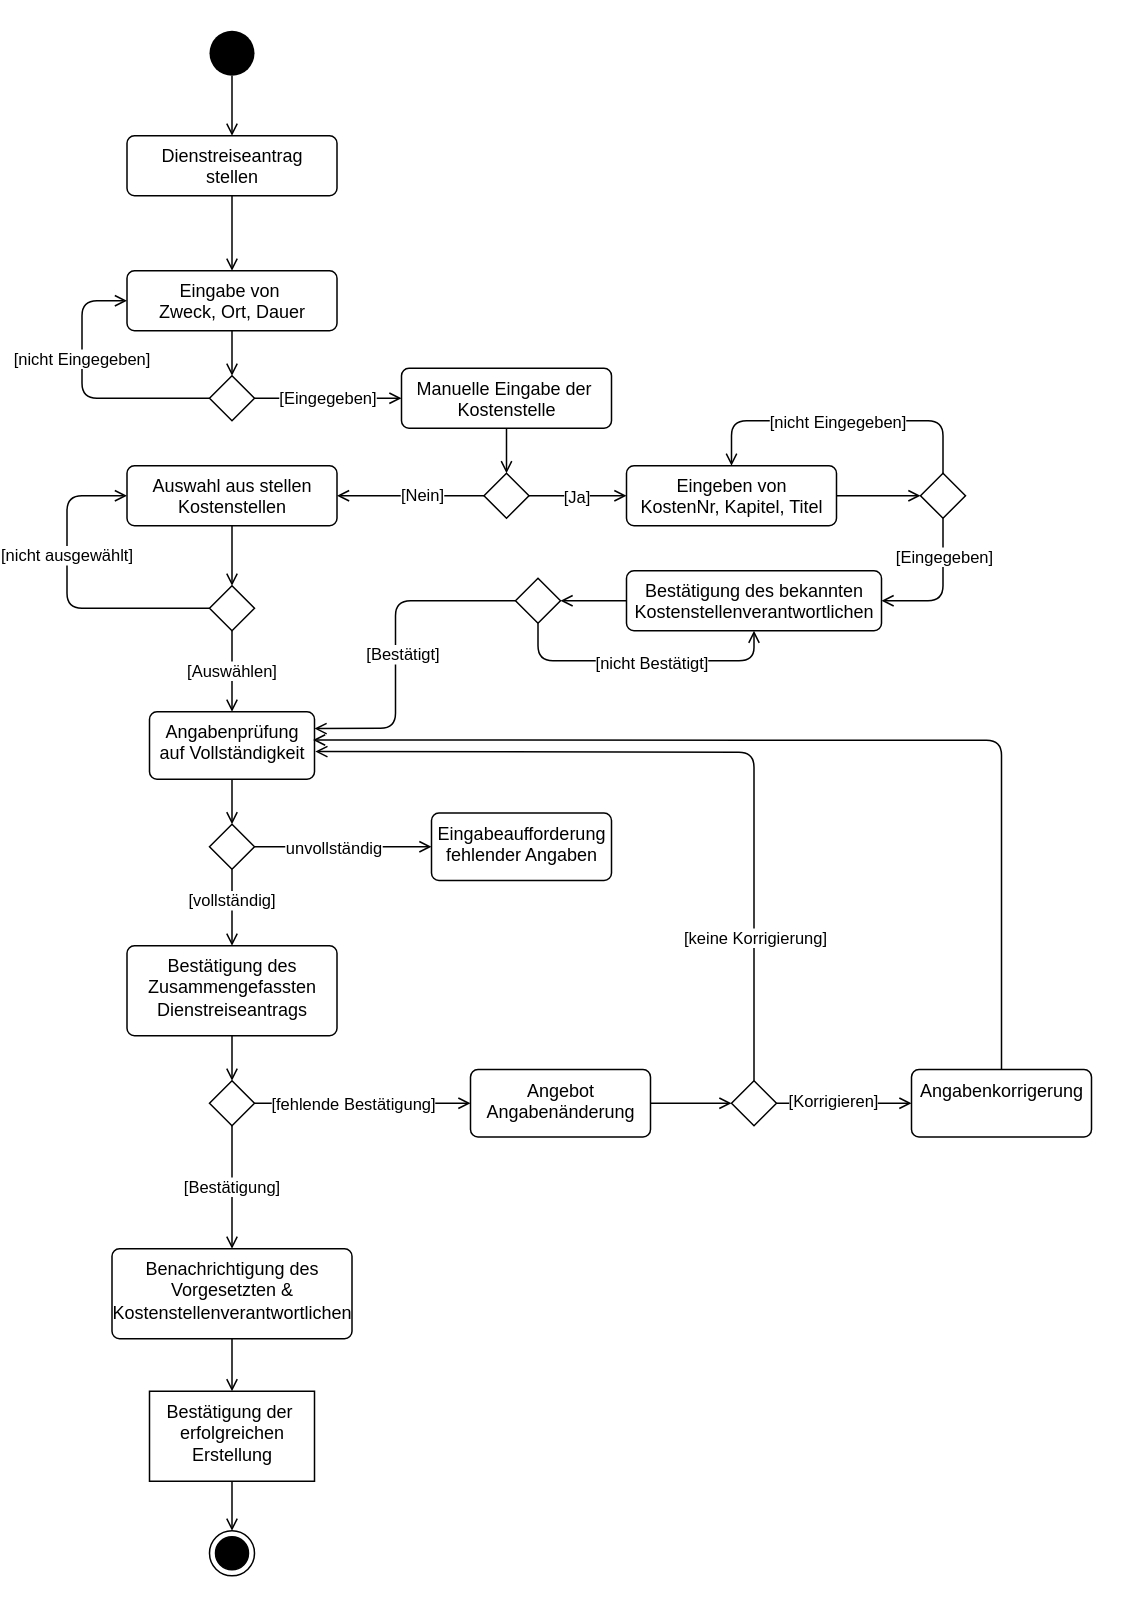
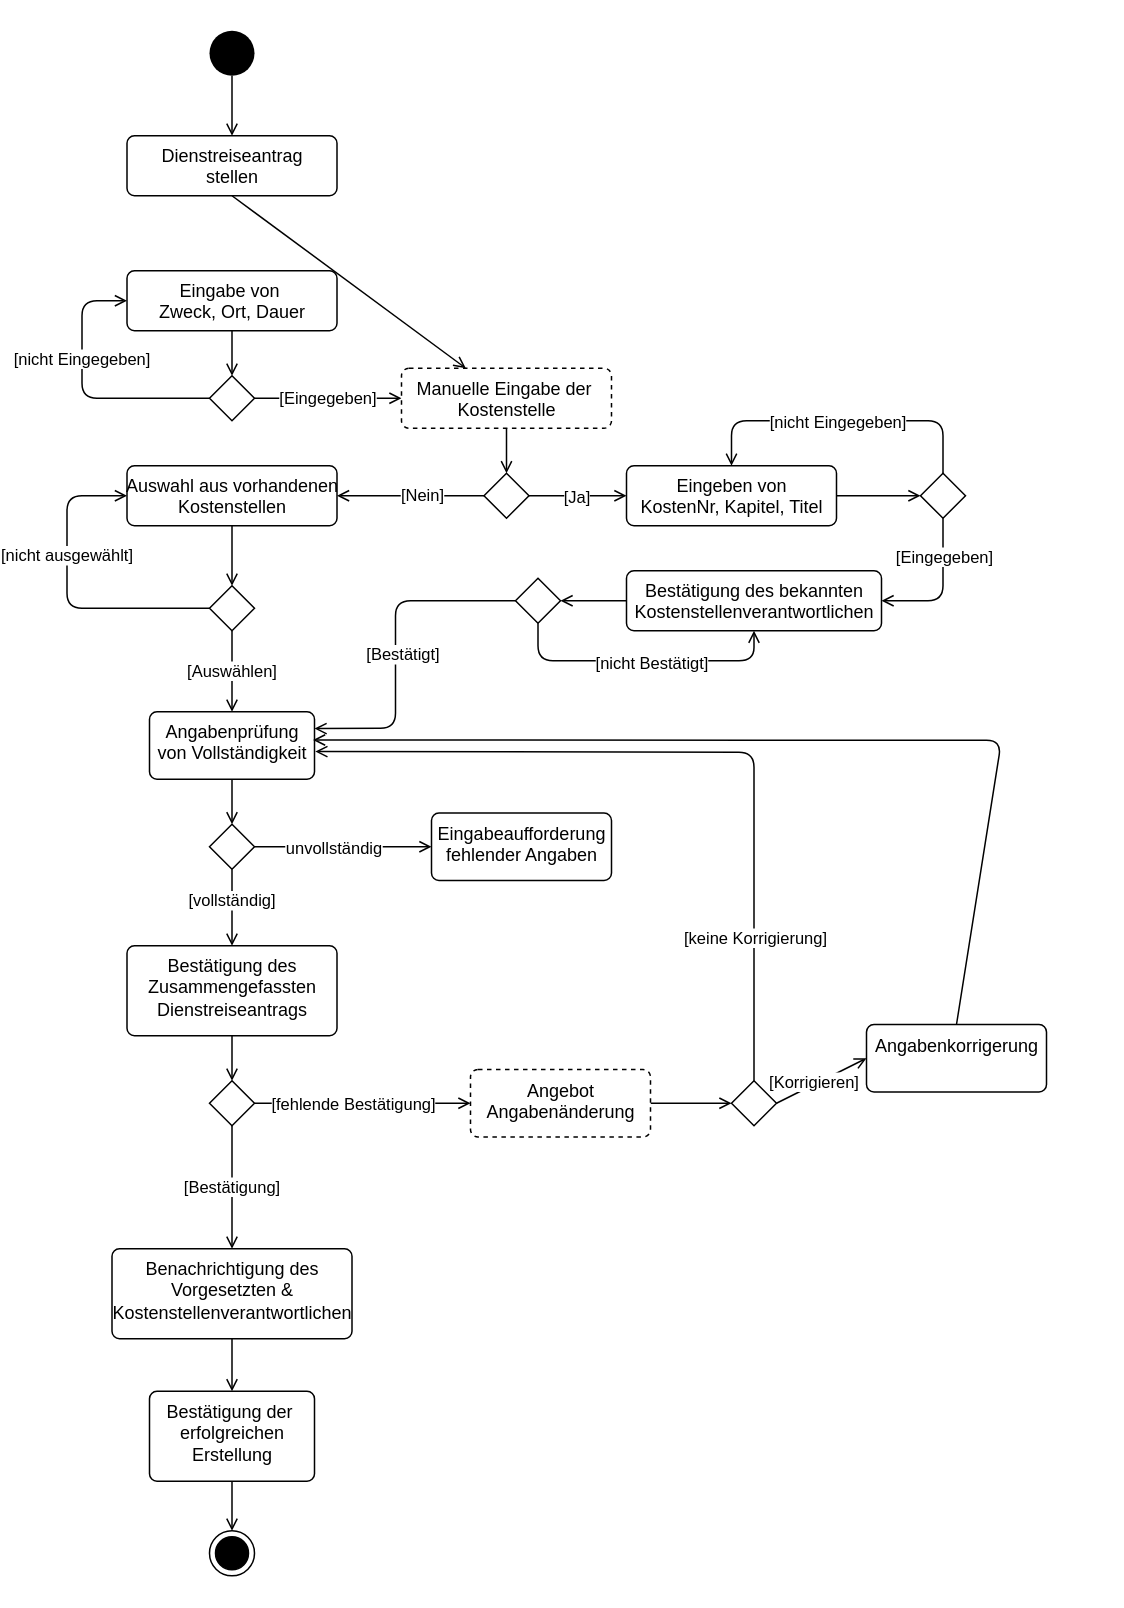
(232, 231) -> (347, 281)
(506, 398) -> (506, 398)
(233, 498) -> (233, 498)
(233, 744) -> (233, 744)
(560, 1103) -> (560, 1103)
(1001, 1103) -> (956, 1058)
(232, 1436) -> (232, 1436)
